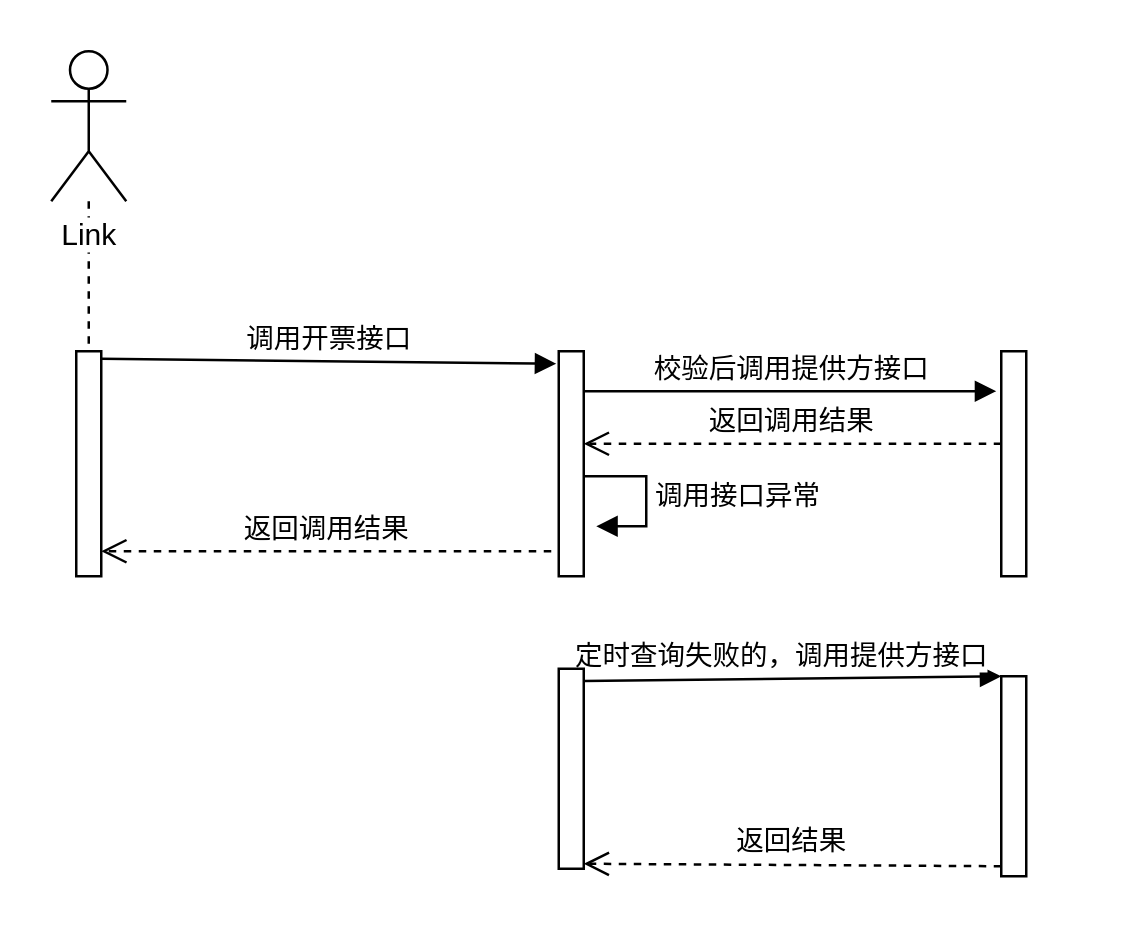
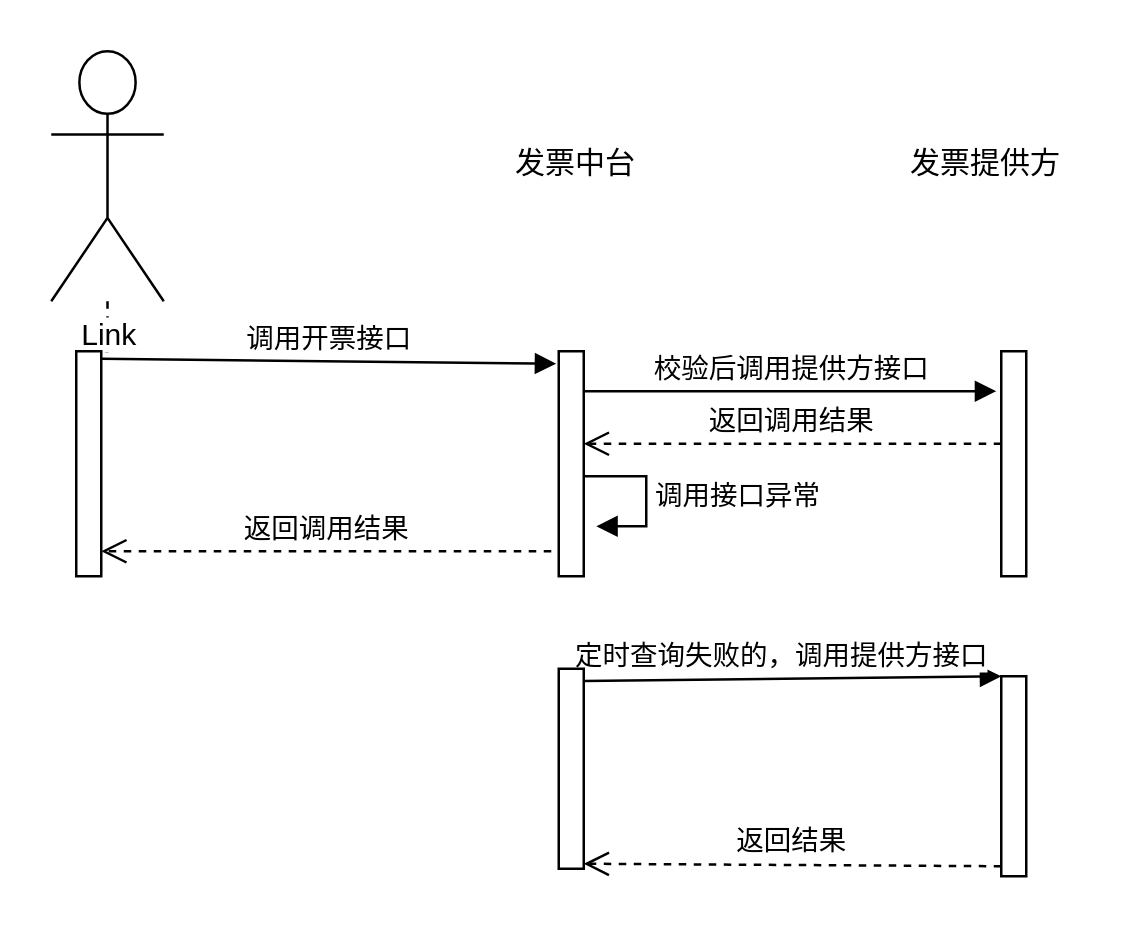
(89, 126) -> (108, 176)
none -> (576, 164)
none -> (986, 164)
